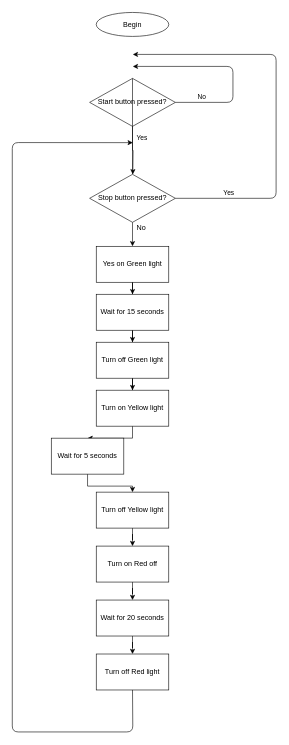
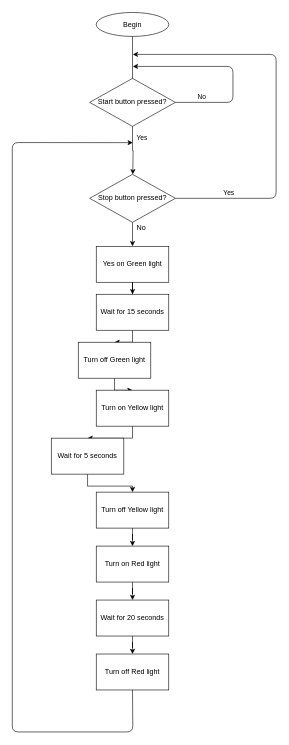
(133, 101) -> (133, 57)
(133, 360) -> (115, 360)
(133, 564) -> (133, 564)
